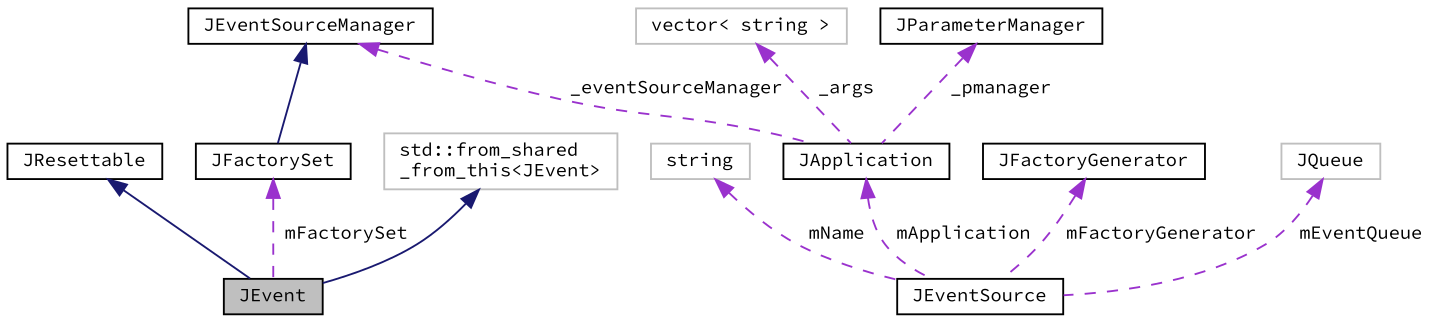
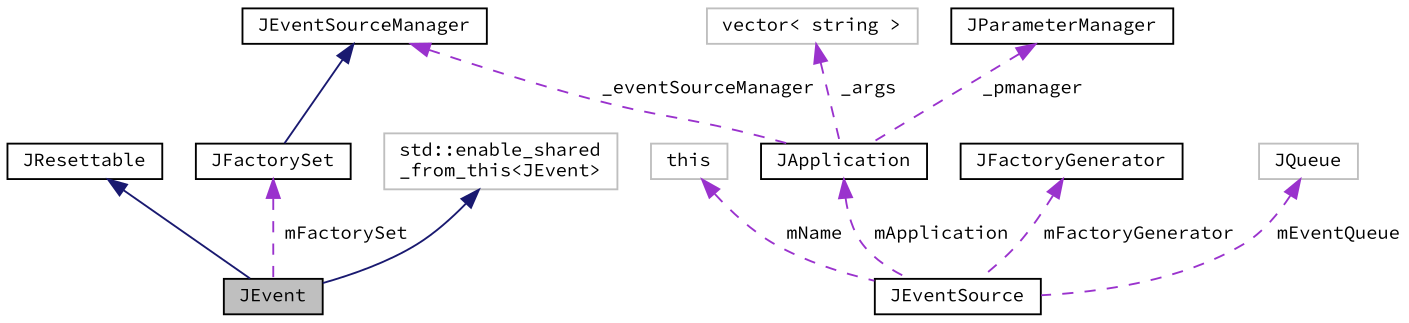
(501, 161) -> (501, 161)
(700, 161) -> (689, 161)
